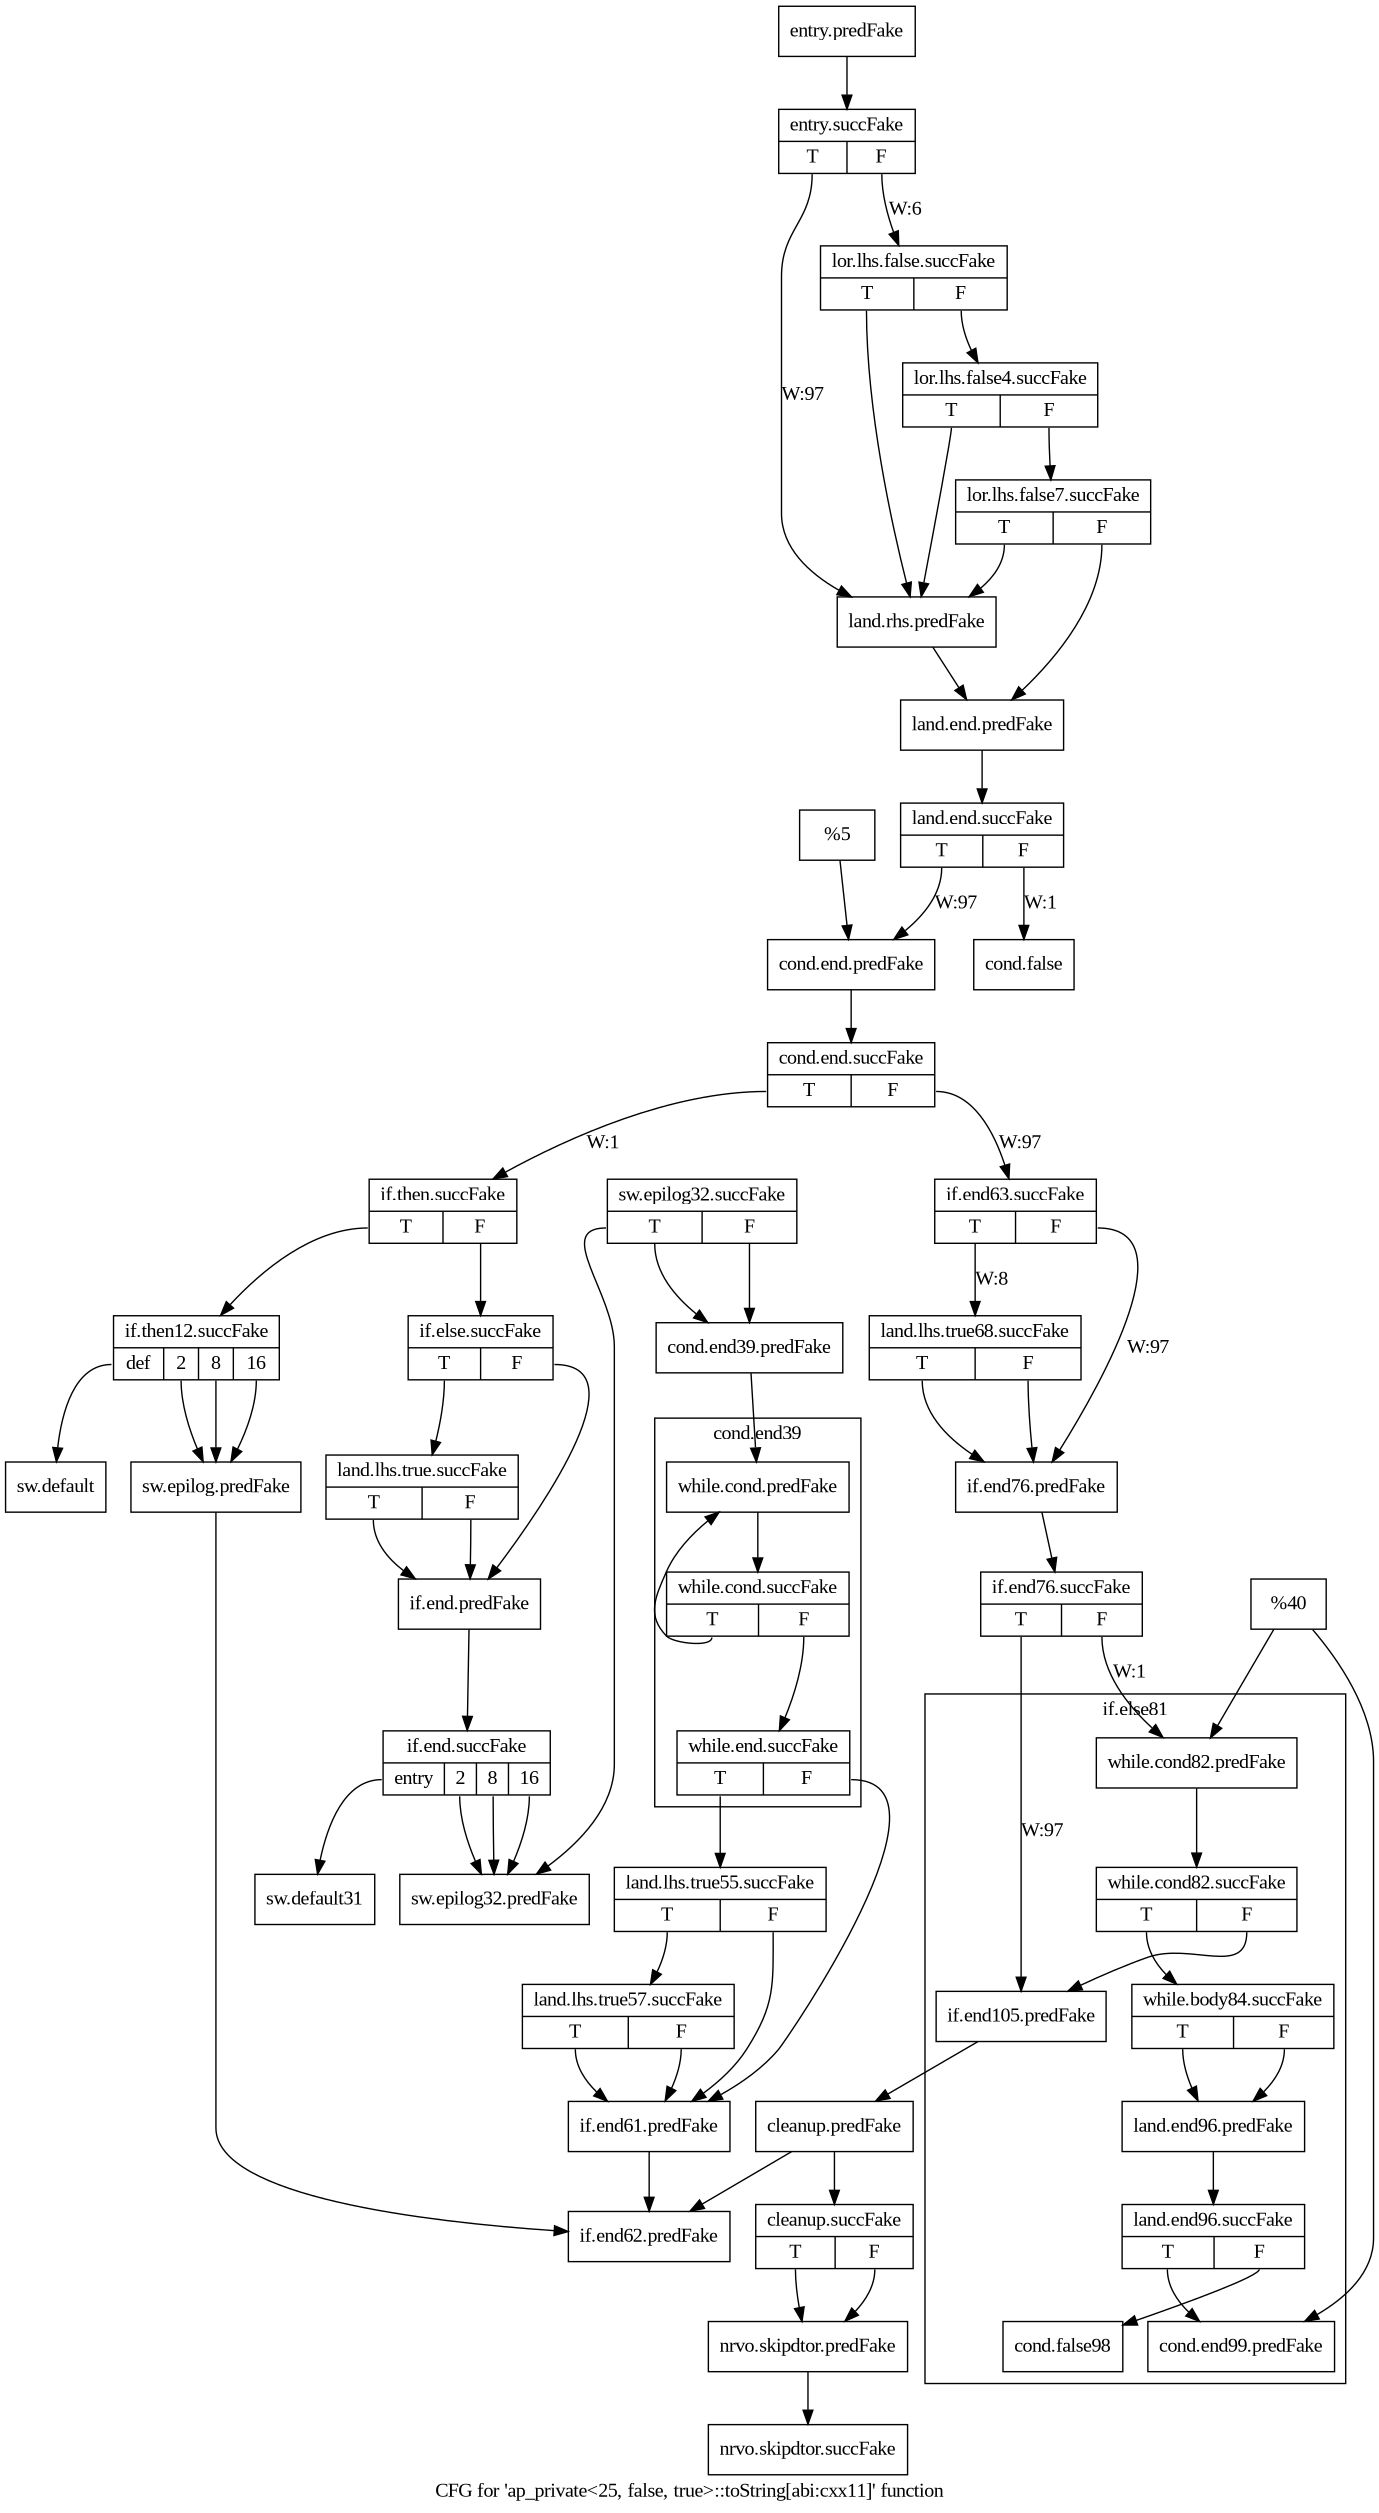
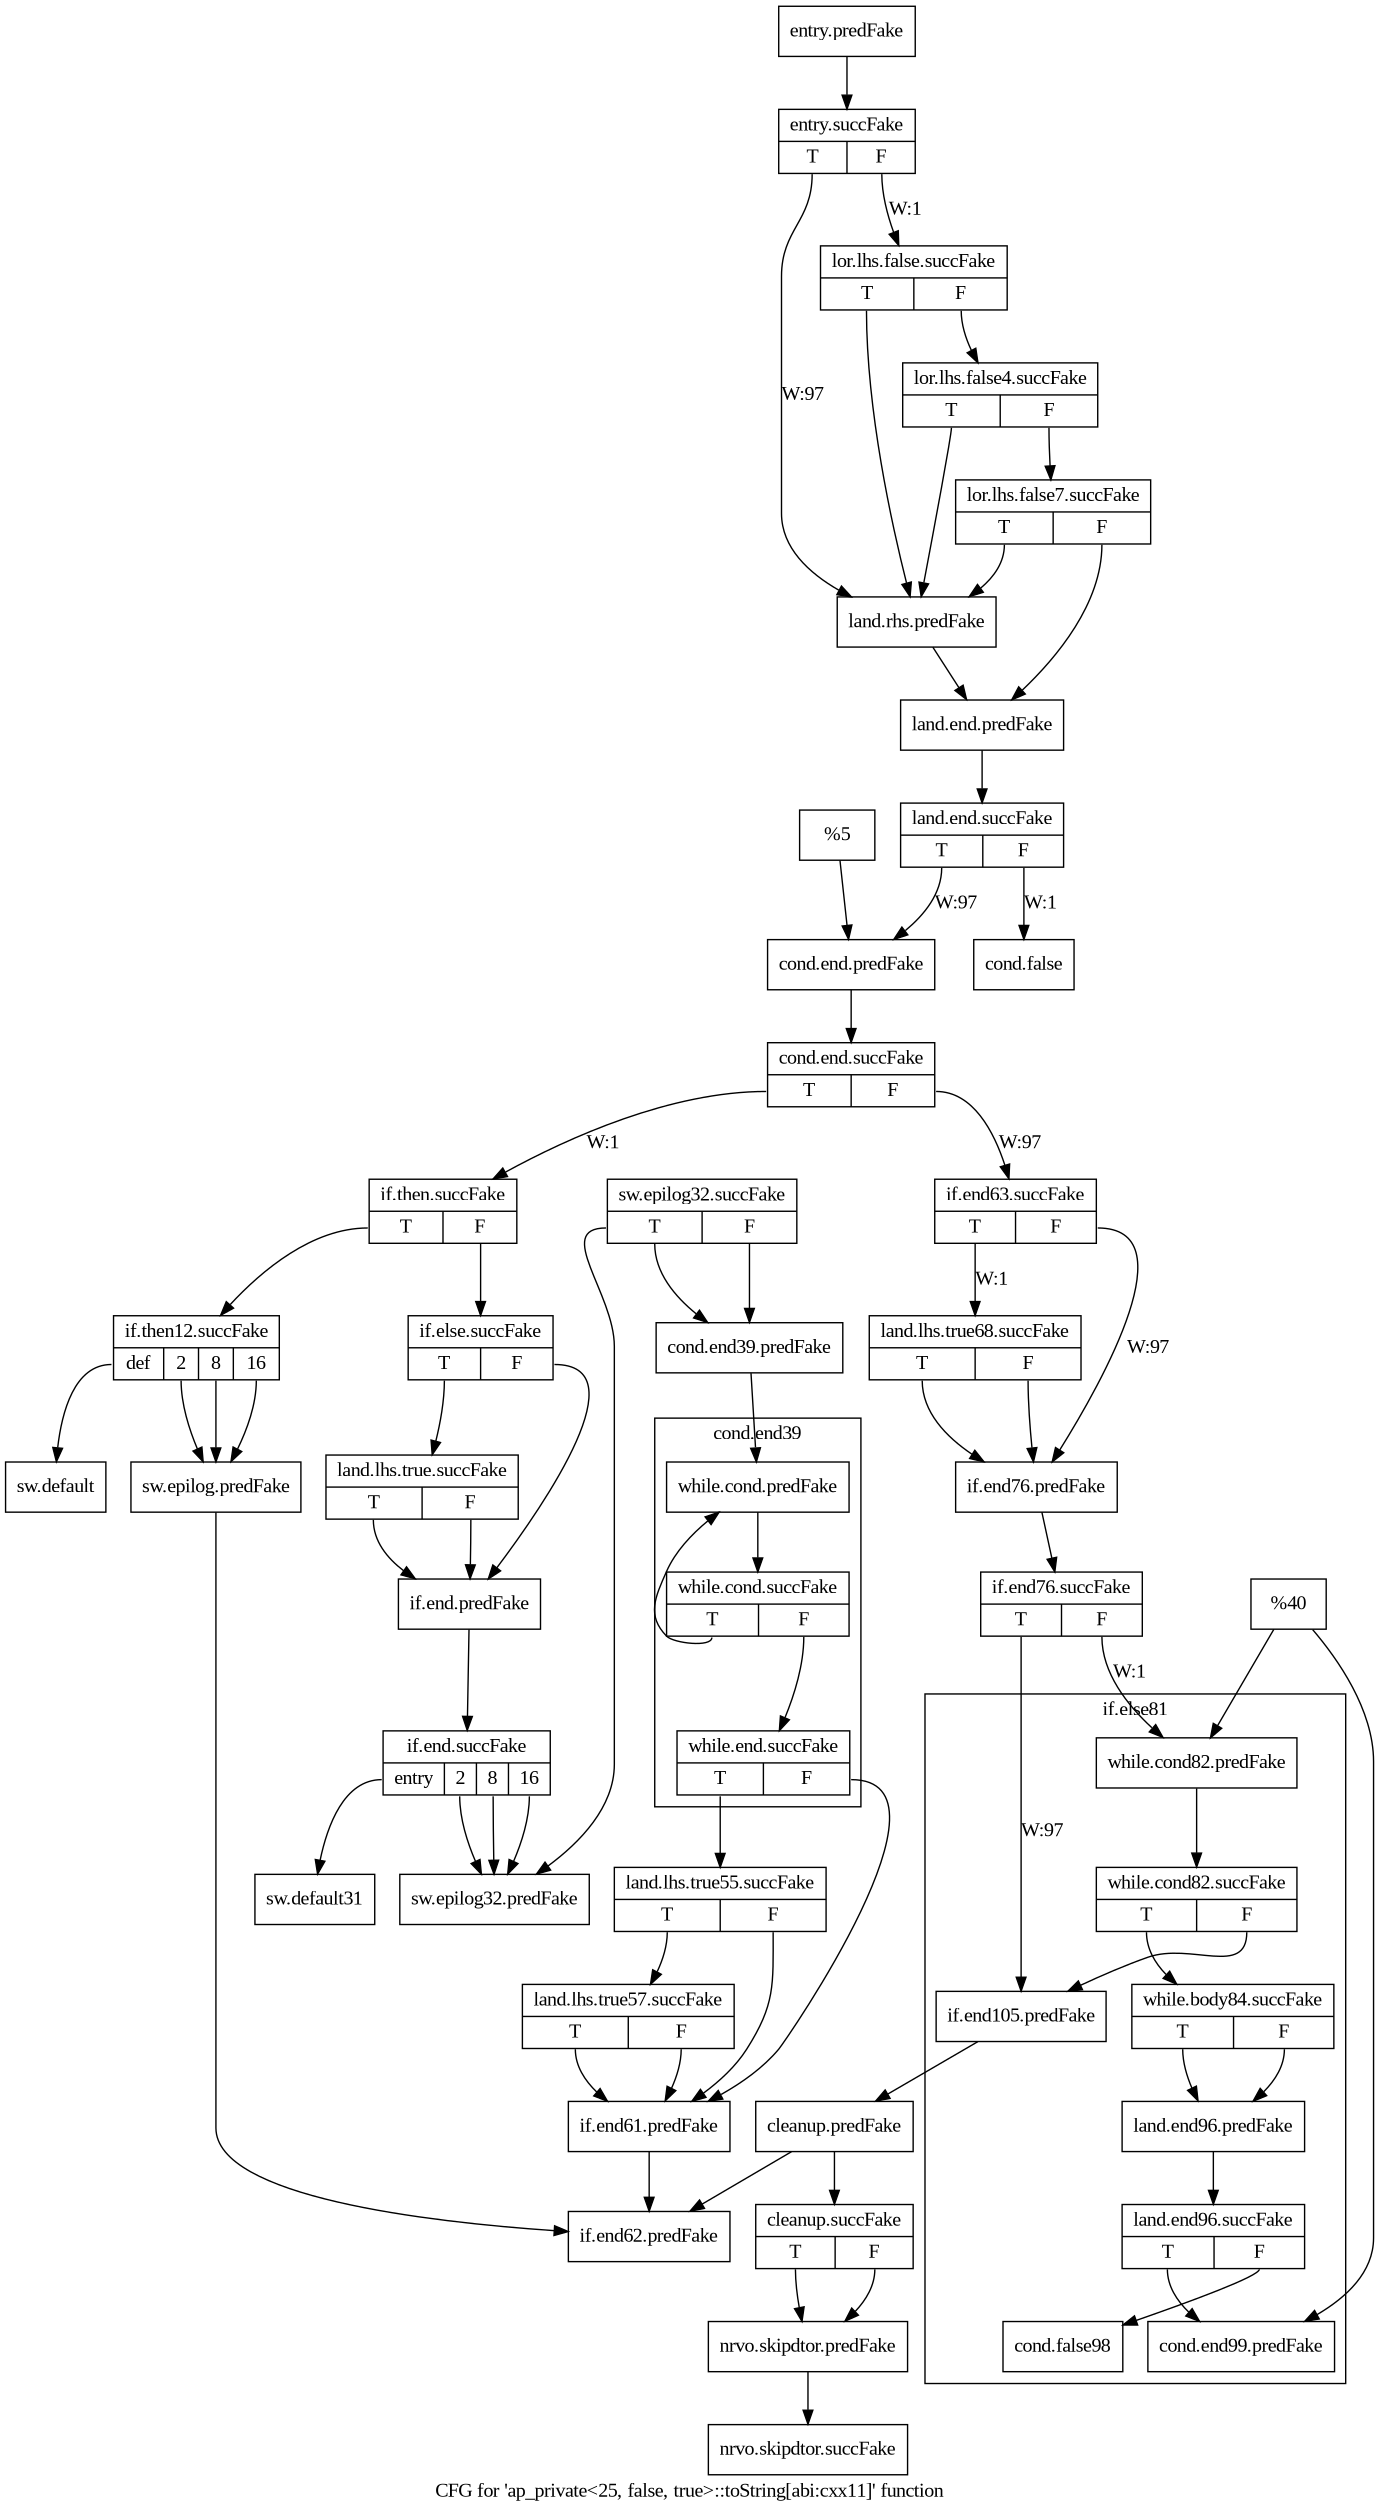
(905, 210) -> (905, 210)
(992, 1280) -> (992, 1280)
